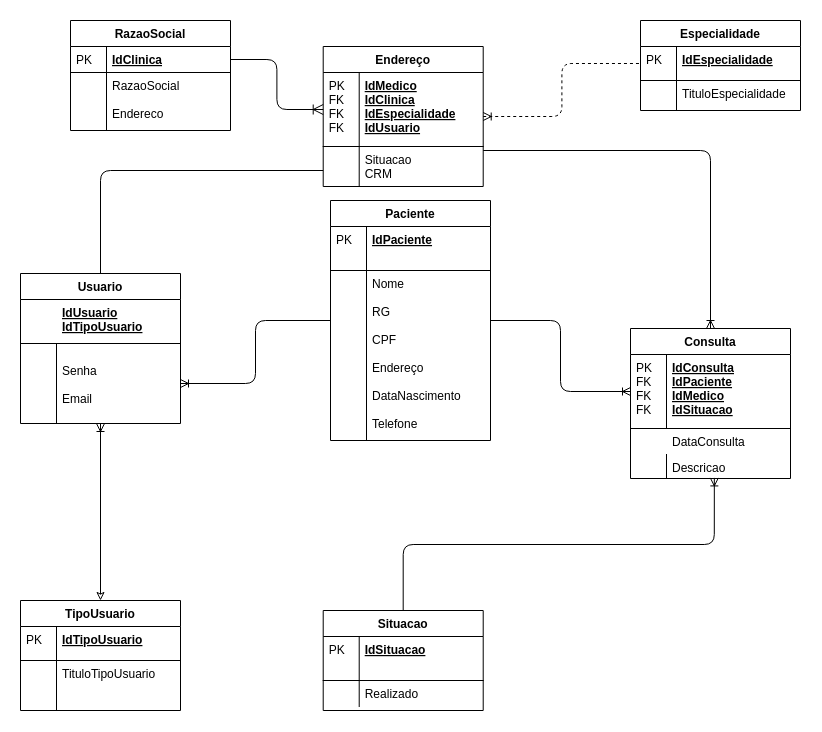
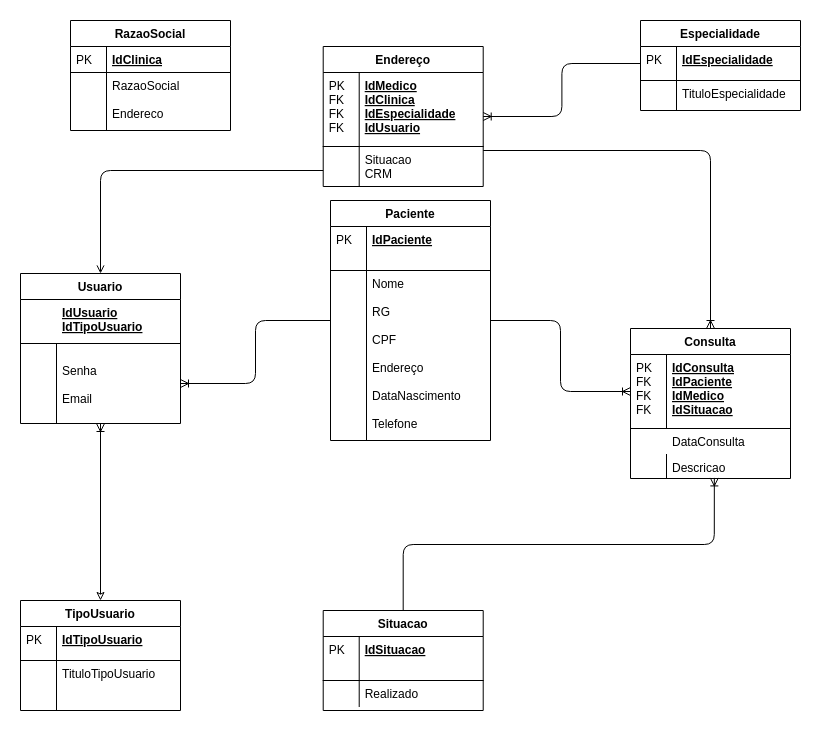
(277, 84) -> none
(562, 91) -> (562, 91)
(101, 269) -> (101, 268)
